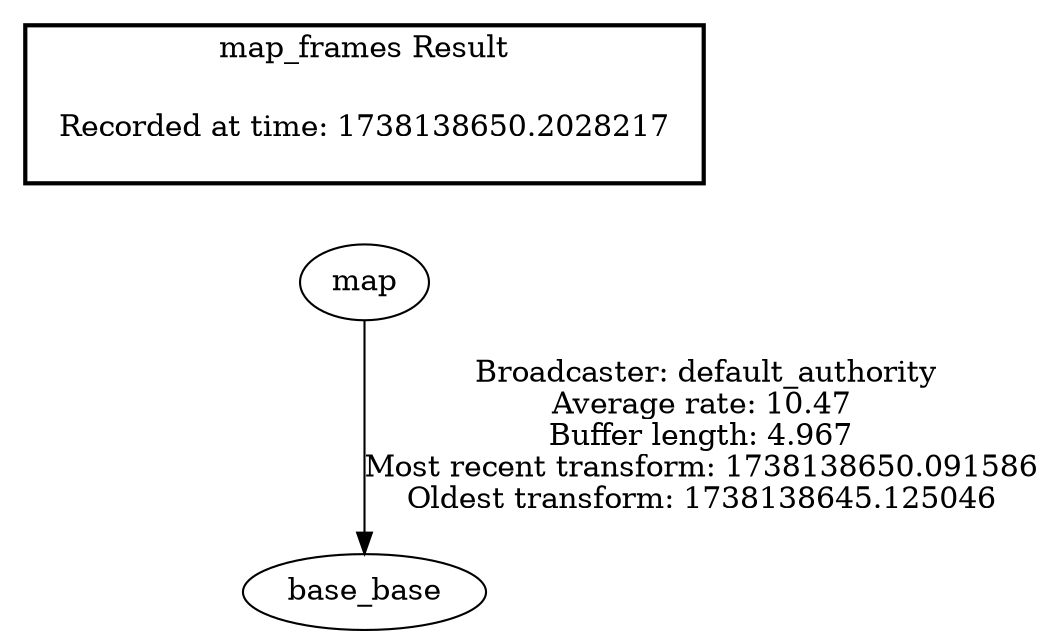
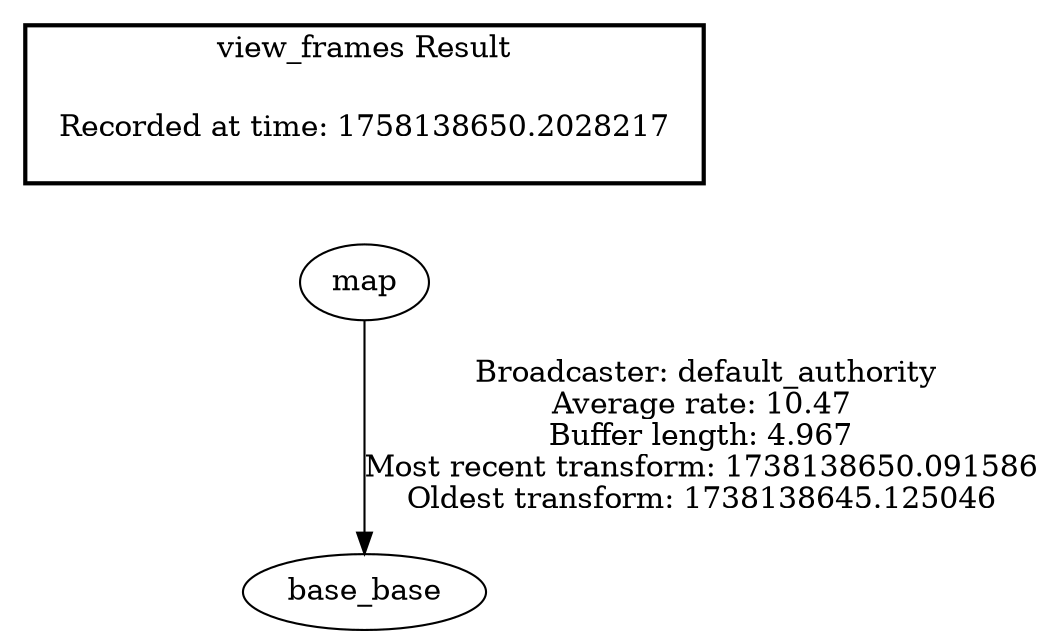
(365, 50) -> (365, 50)
(365, 129) -> (365, 129)
